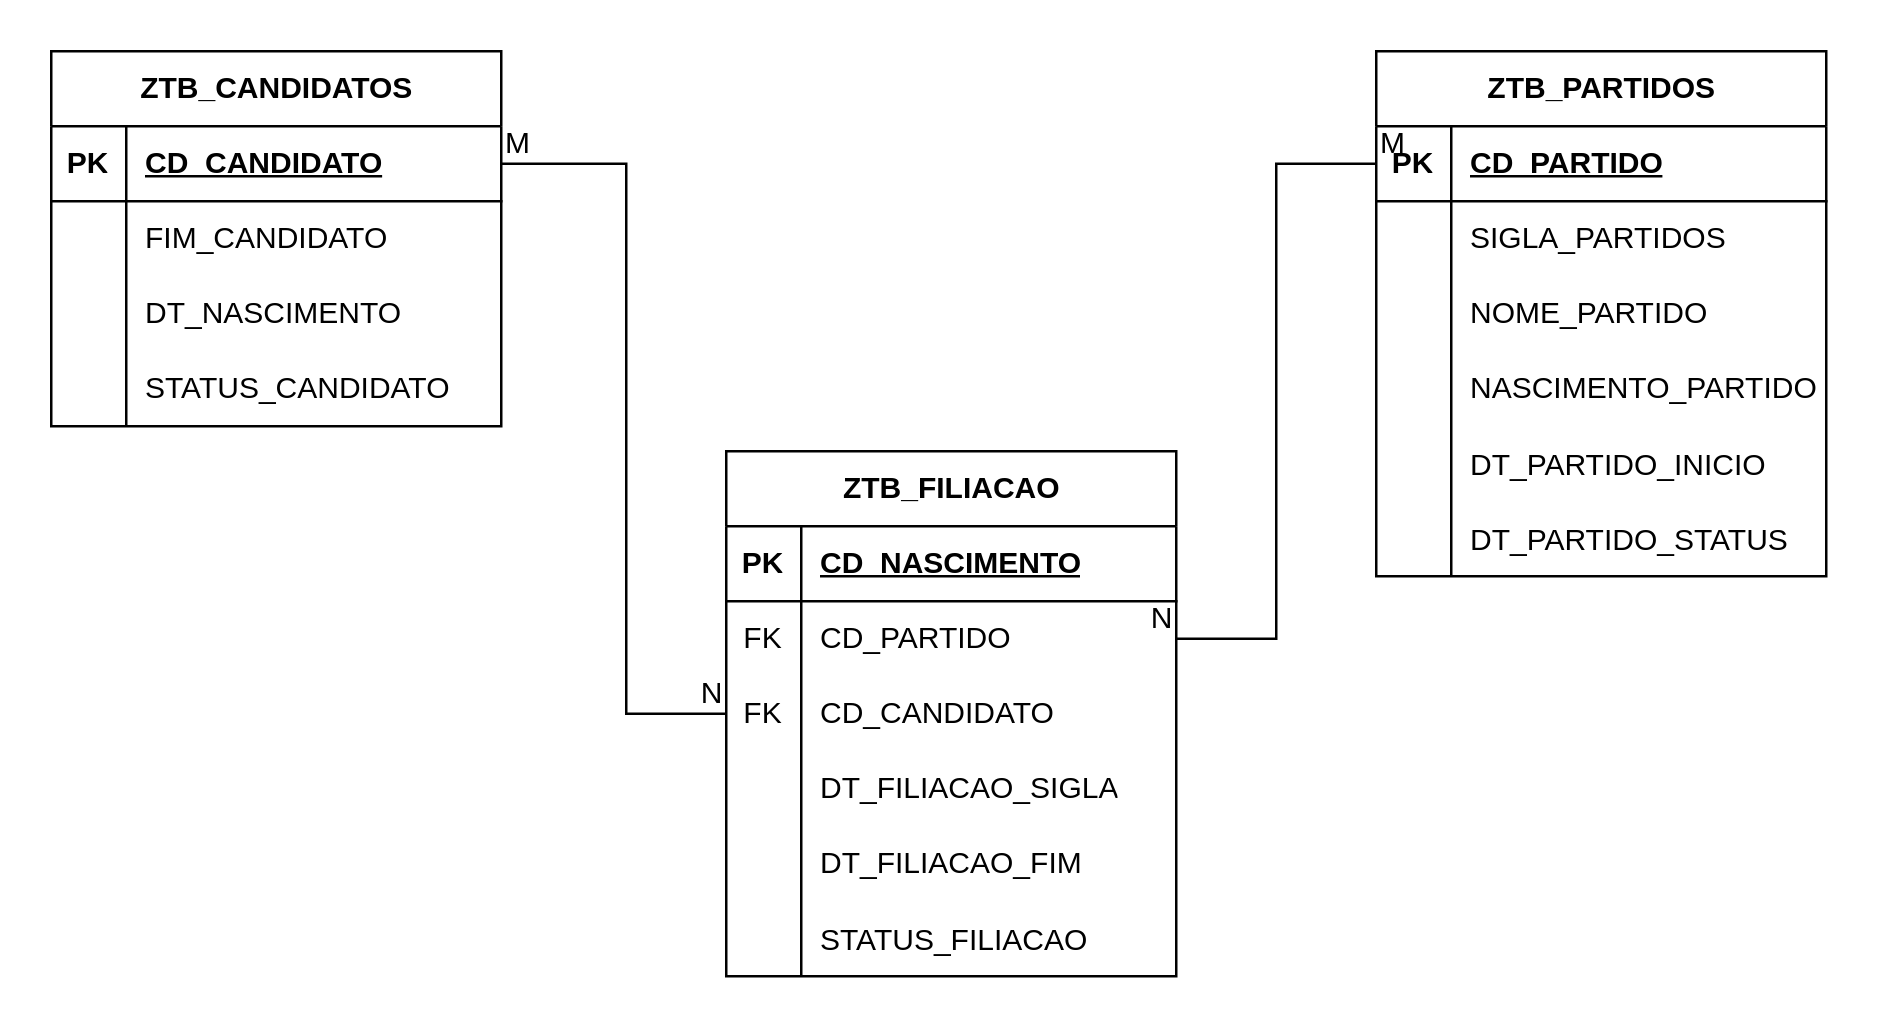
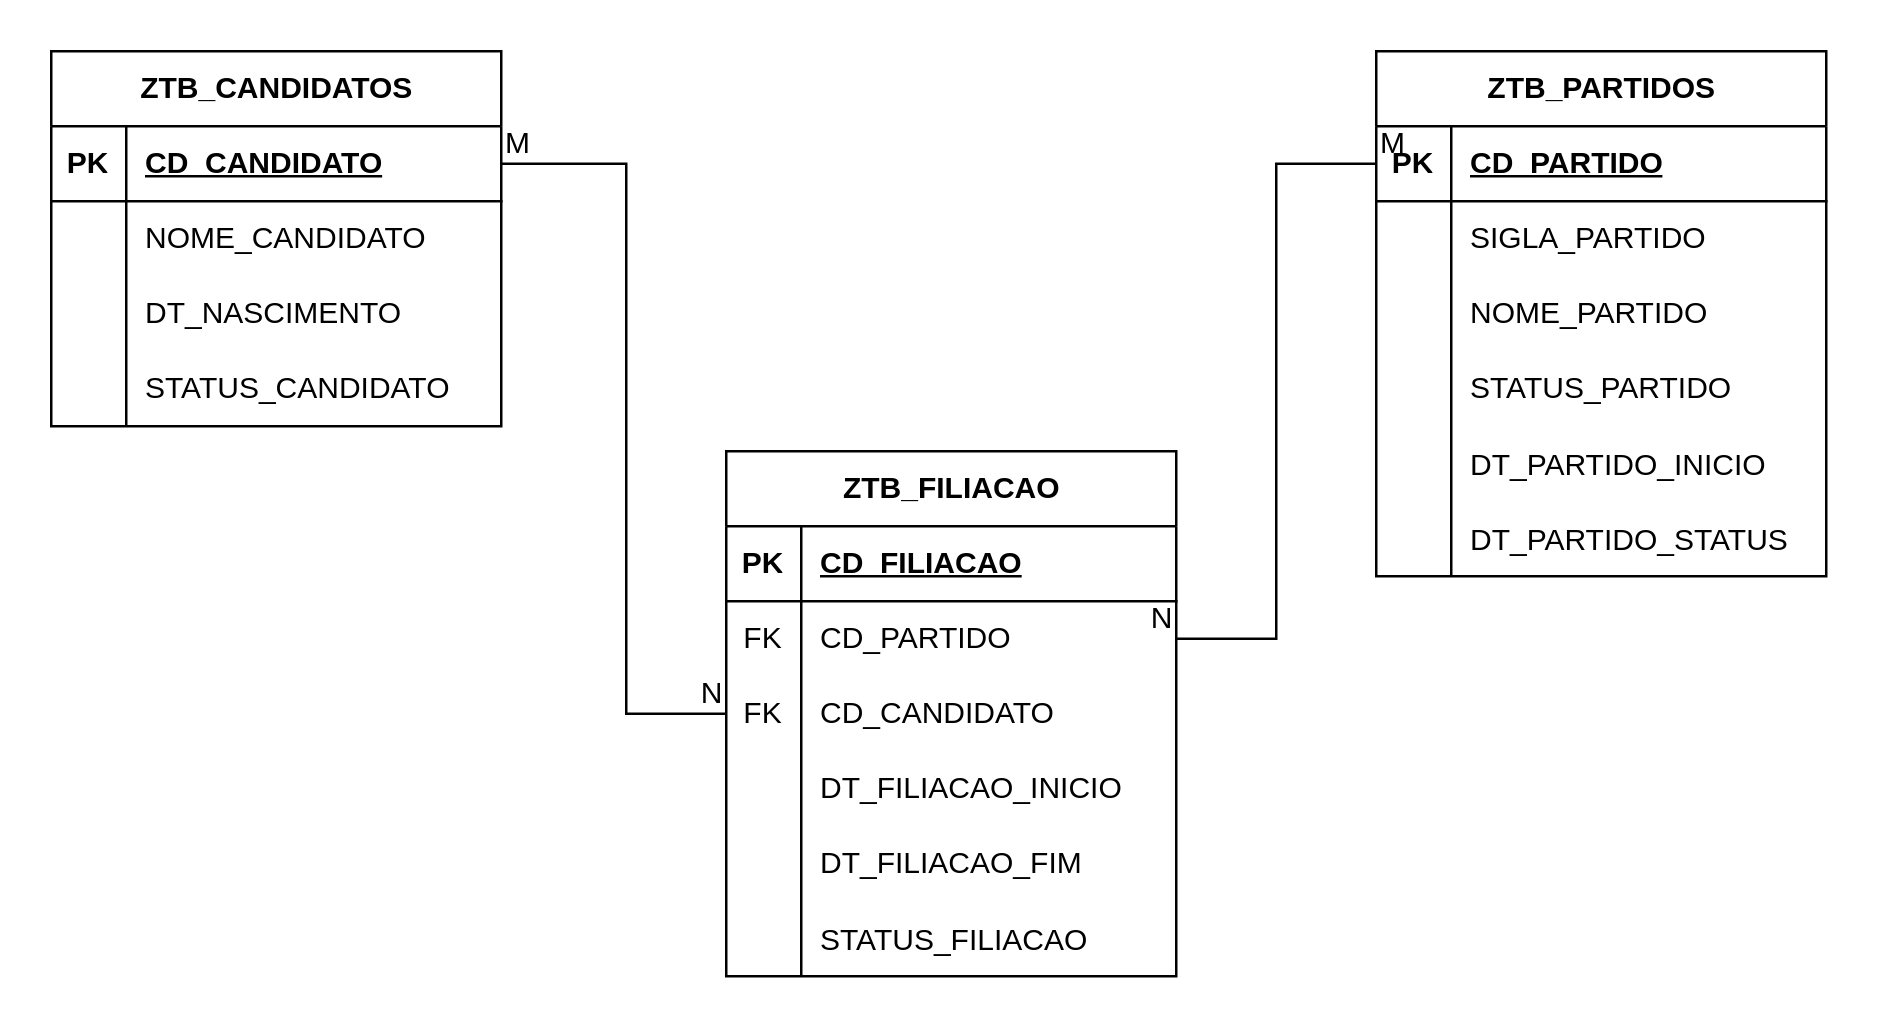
(255, 239) -> (264, 239)
(1589, 239) -> (1580, 239)
(1622, 389) -> (1589, 389)
(930, 564) -> (914, 564)
(964, 789) -> (972, 789)
